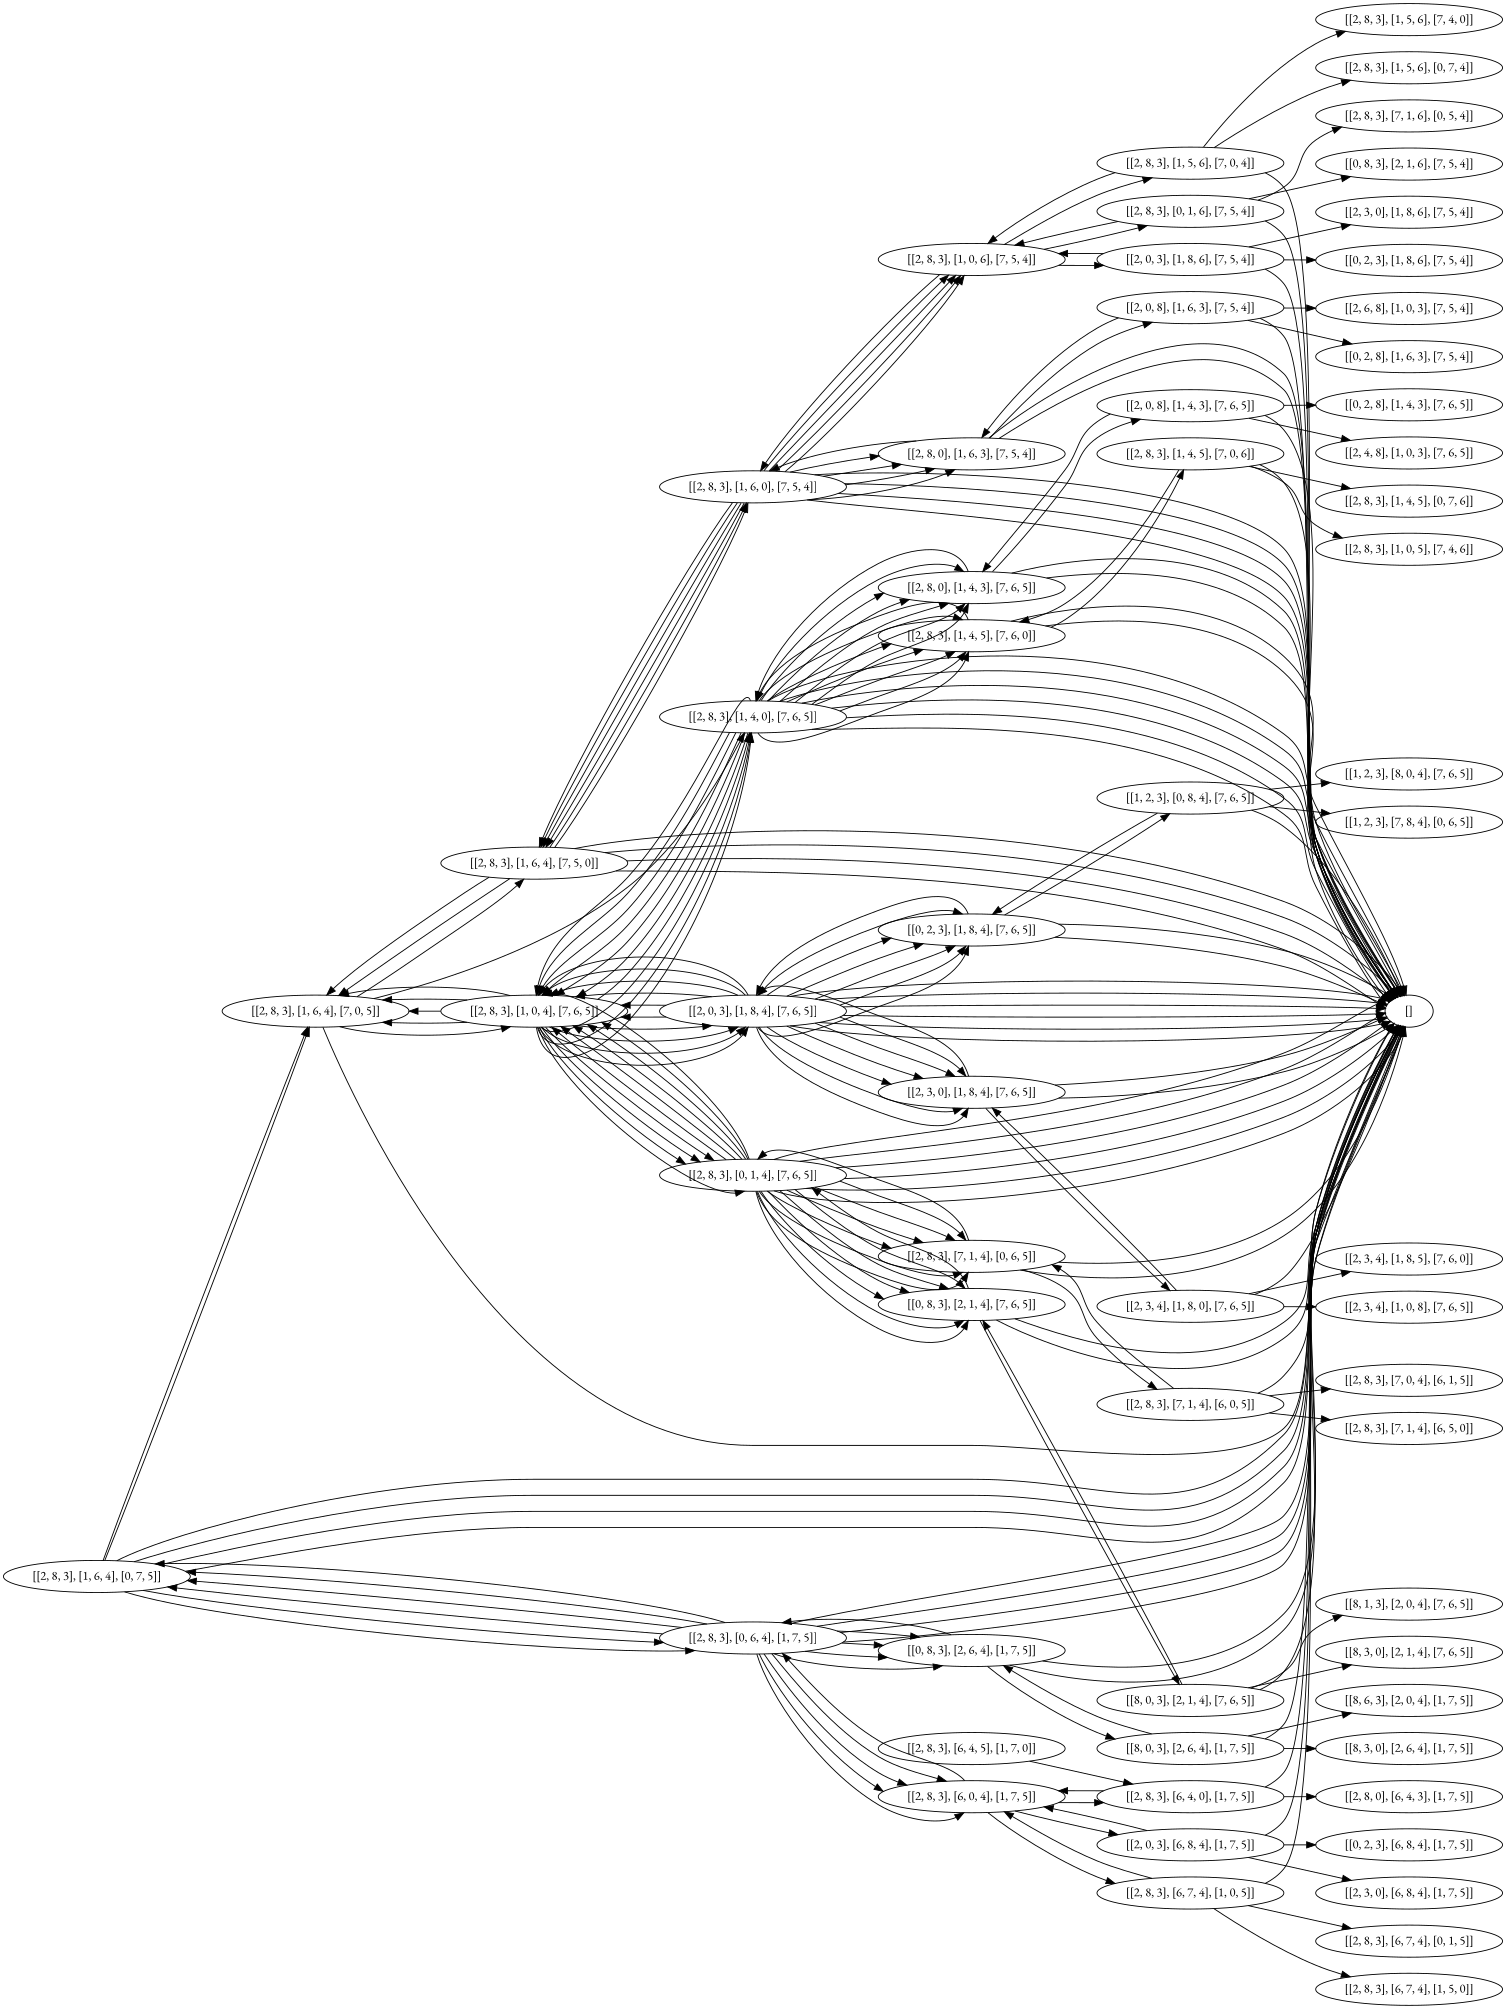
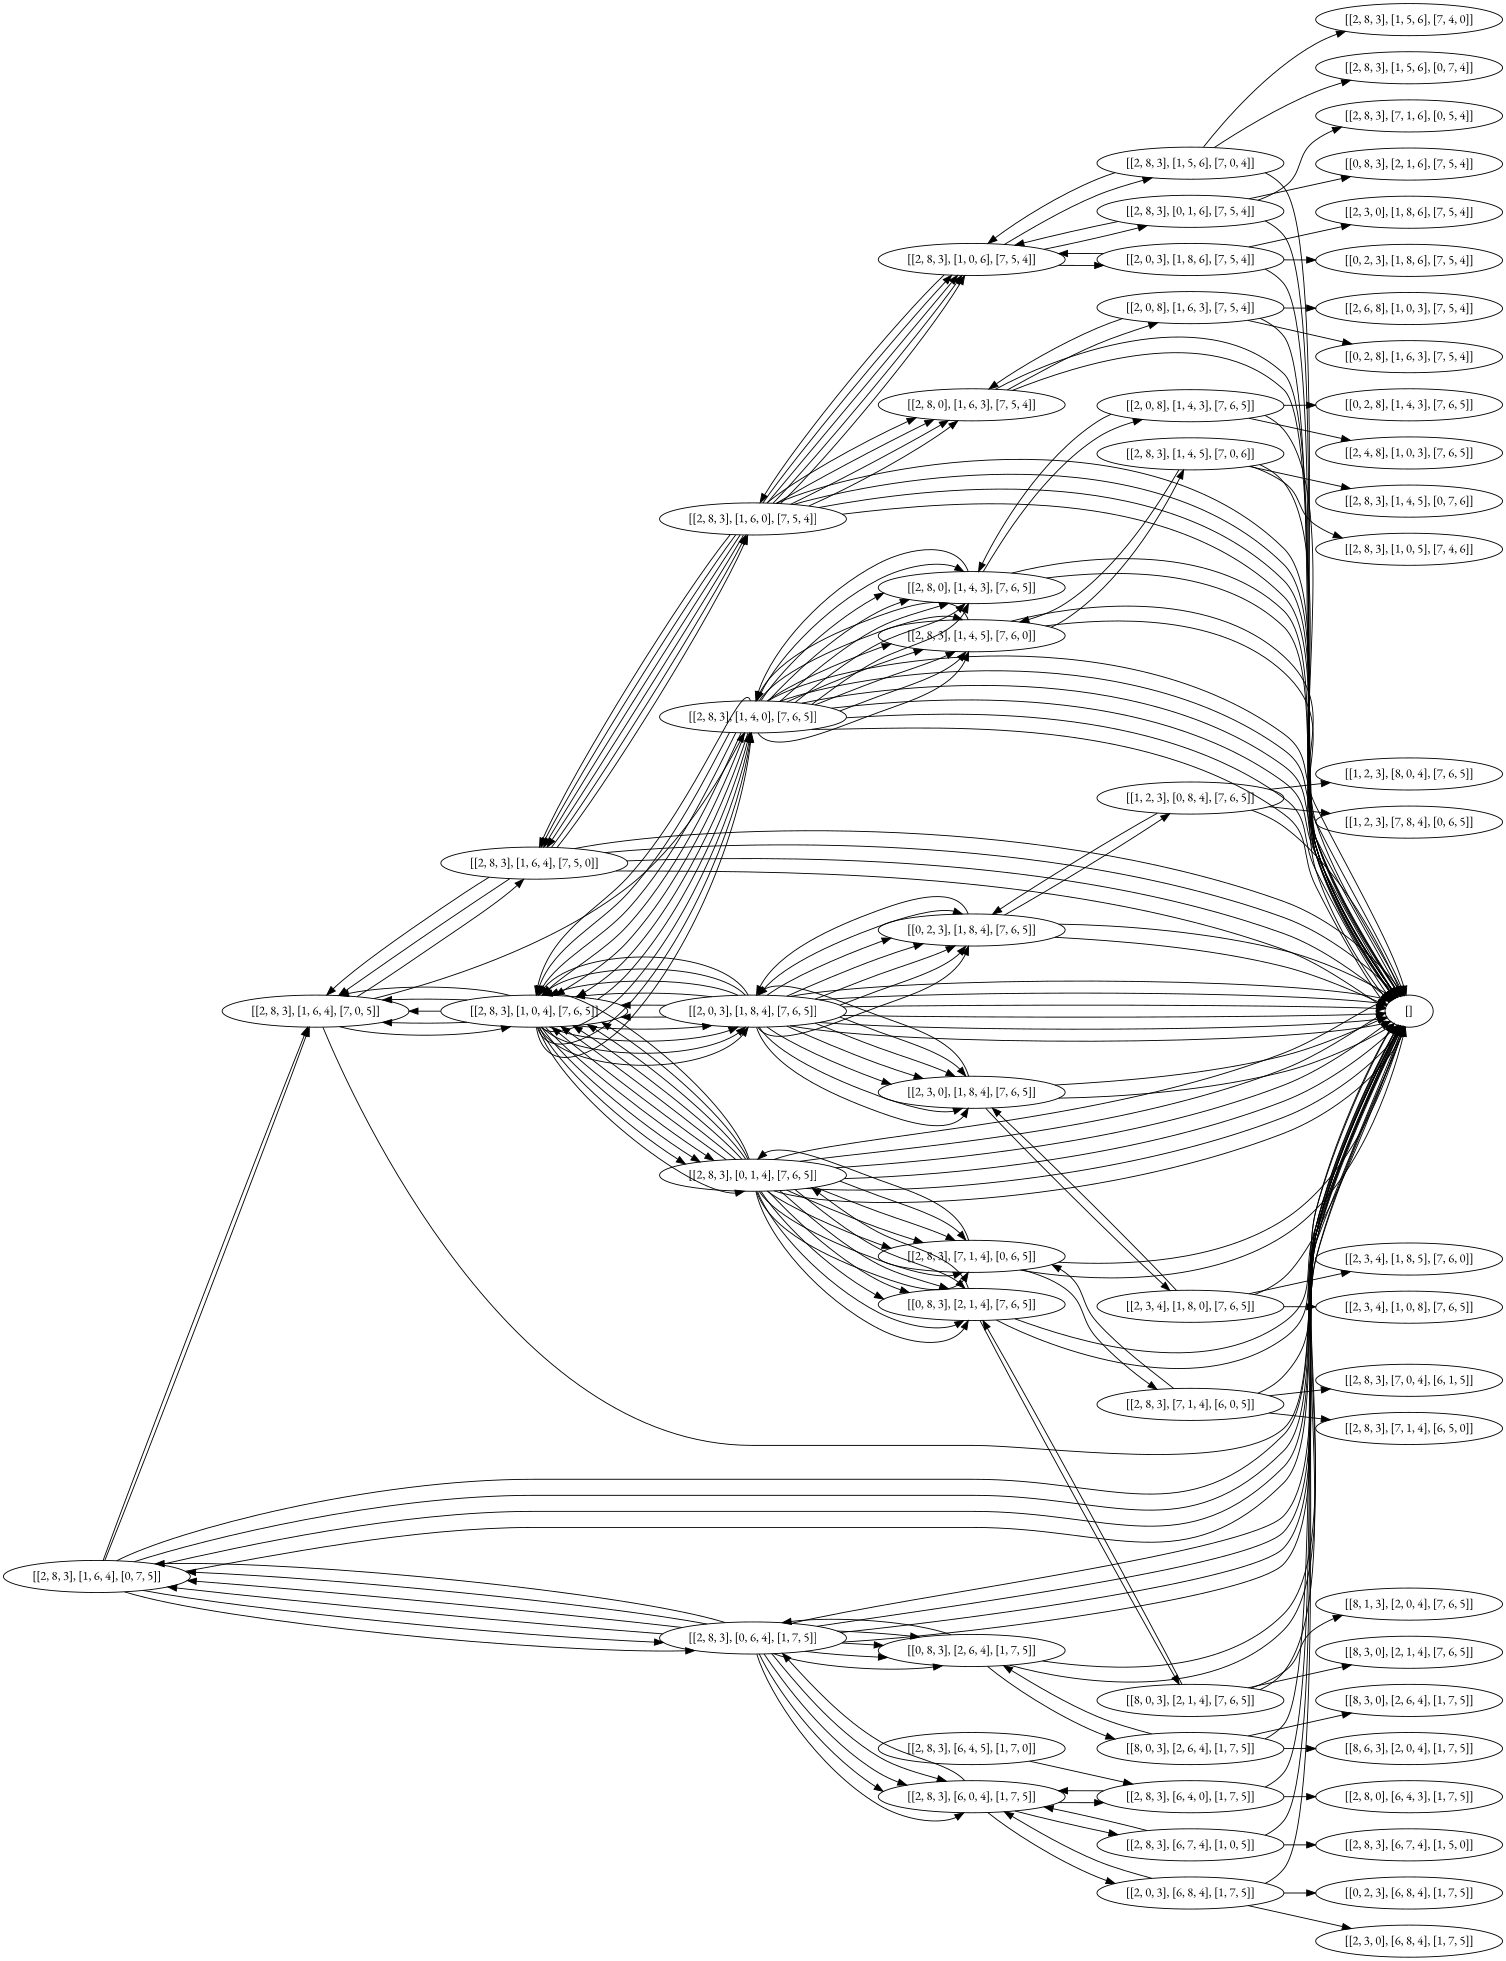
(846, 449) -> none
(1409, 1941) -> none
